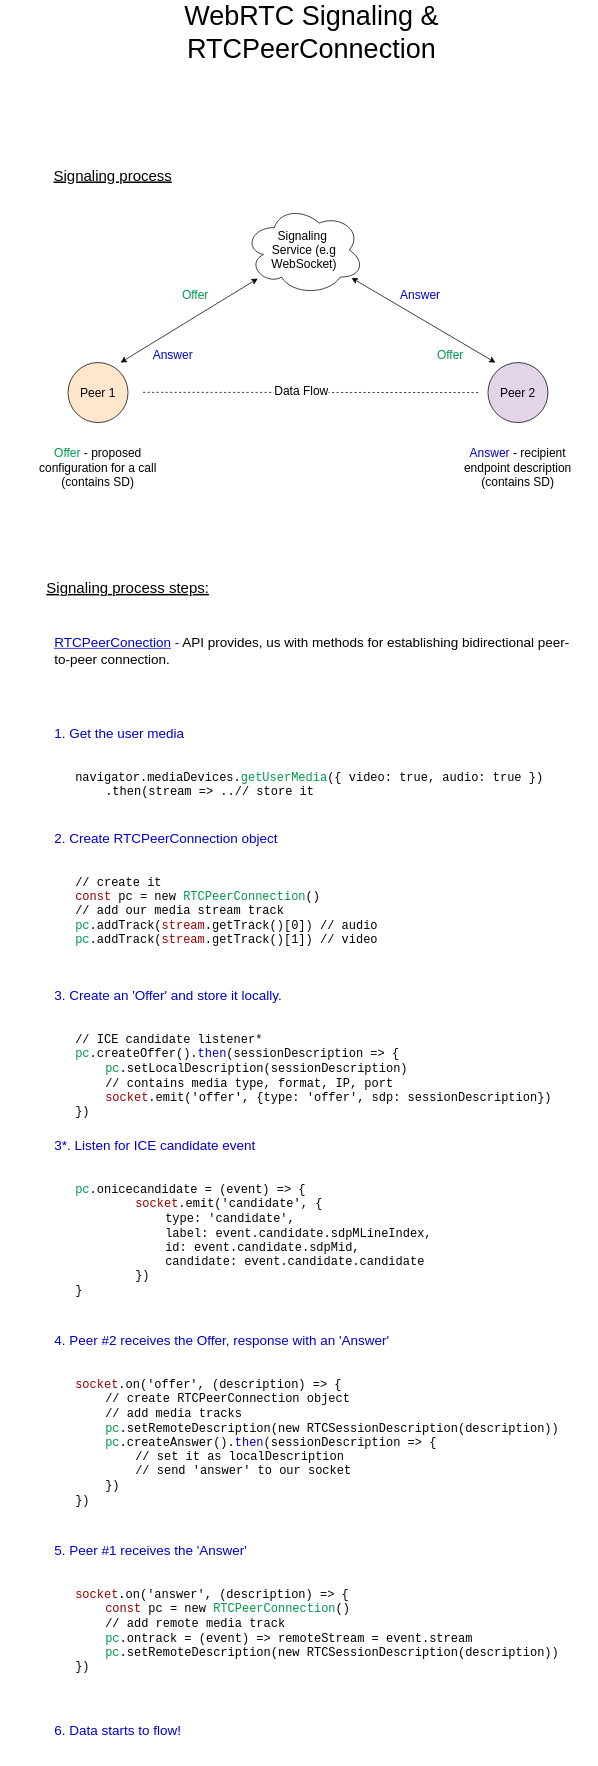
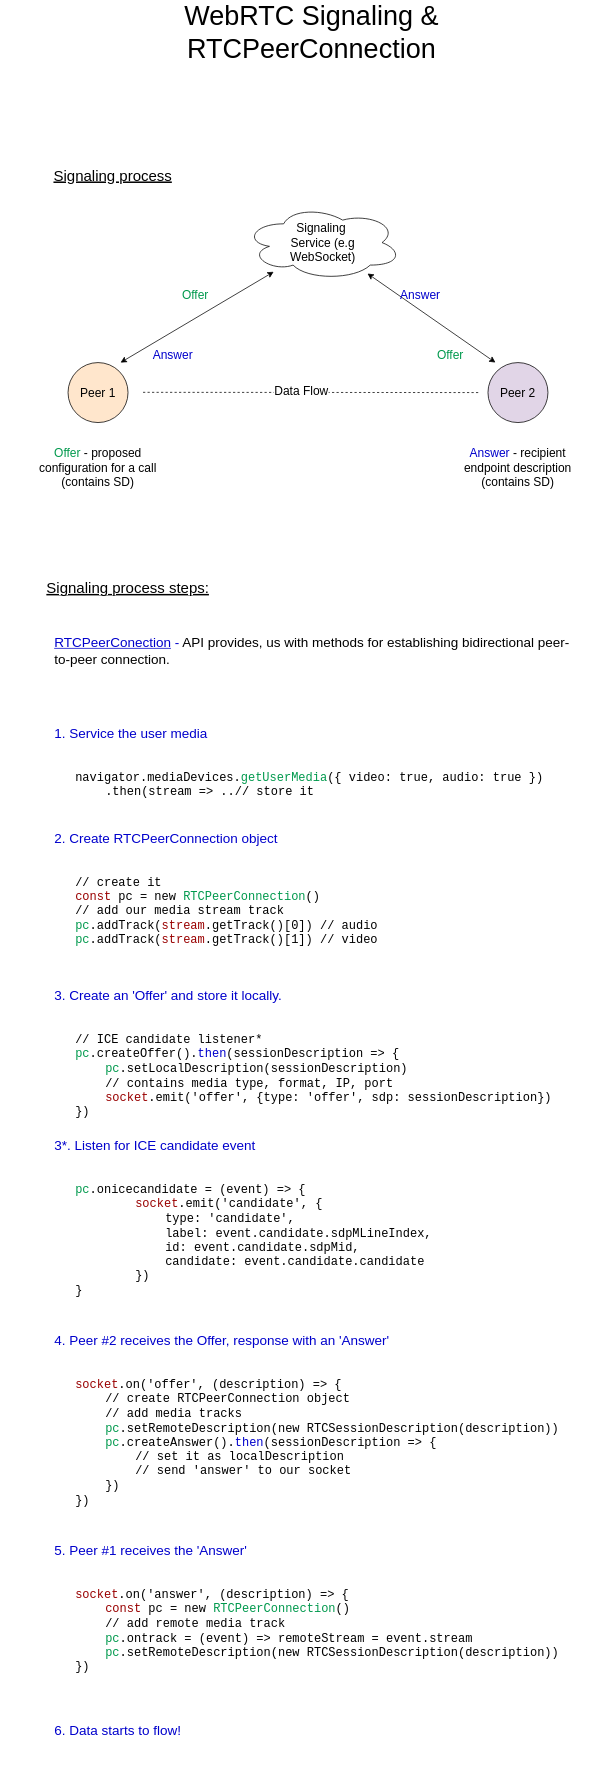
(304, 250) -> (323, 243)
(116, 734) -> (127, 734)
